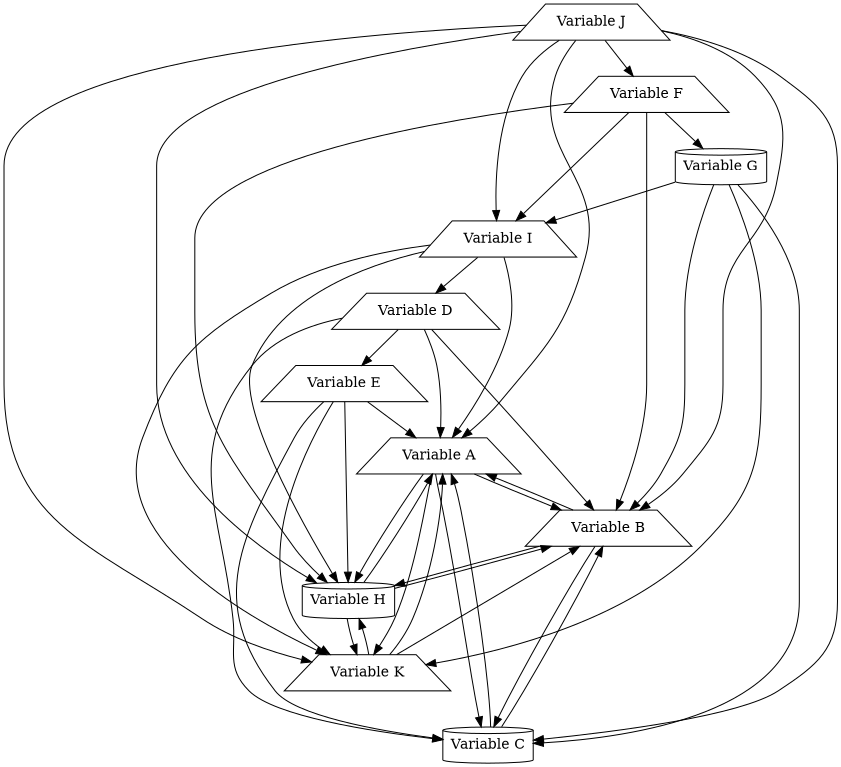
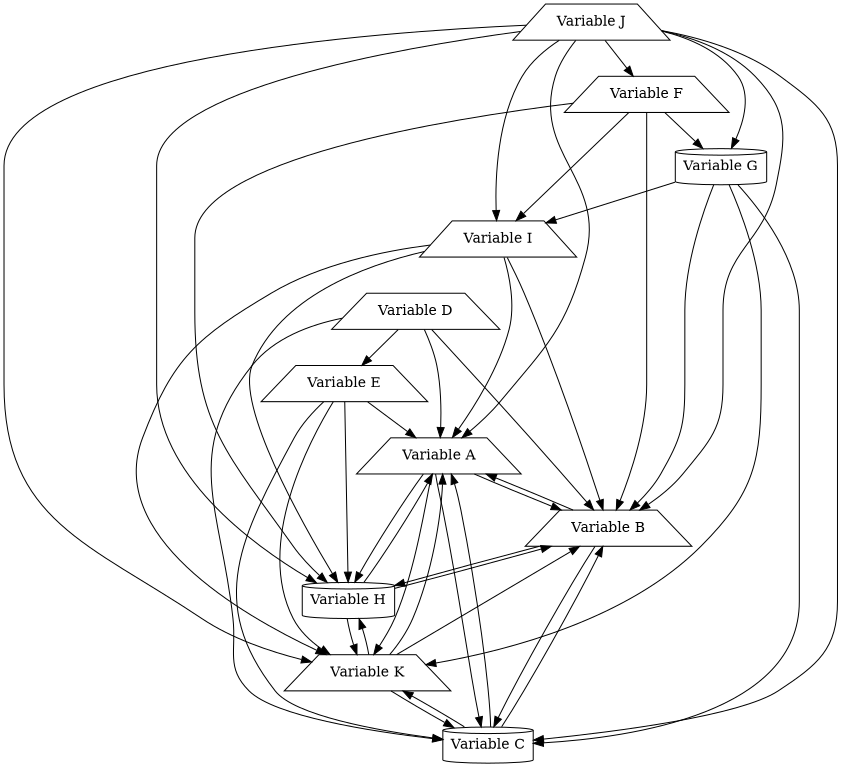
none -> (730, 67)
(461, 272) -> (557, 377)
none -> (418, 707)
none -> (438, 711)
